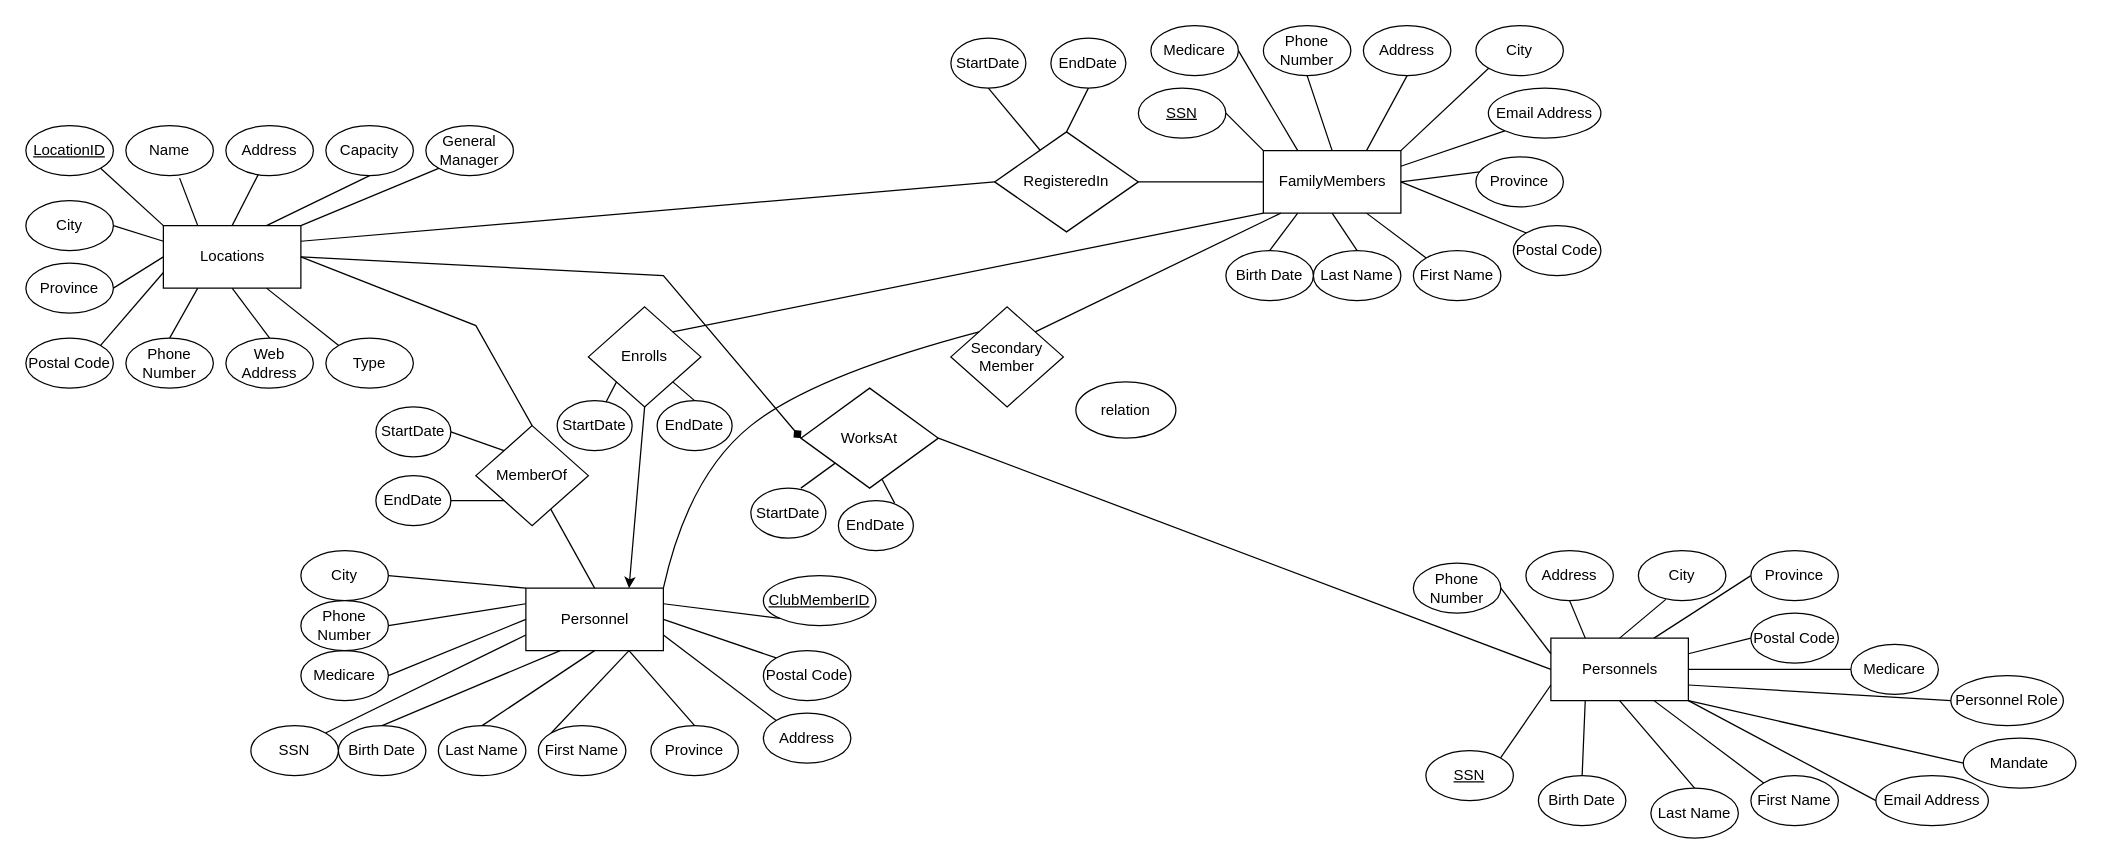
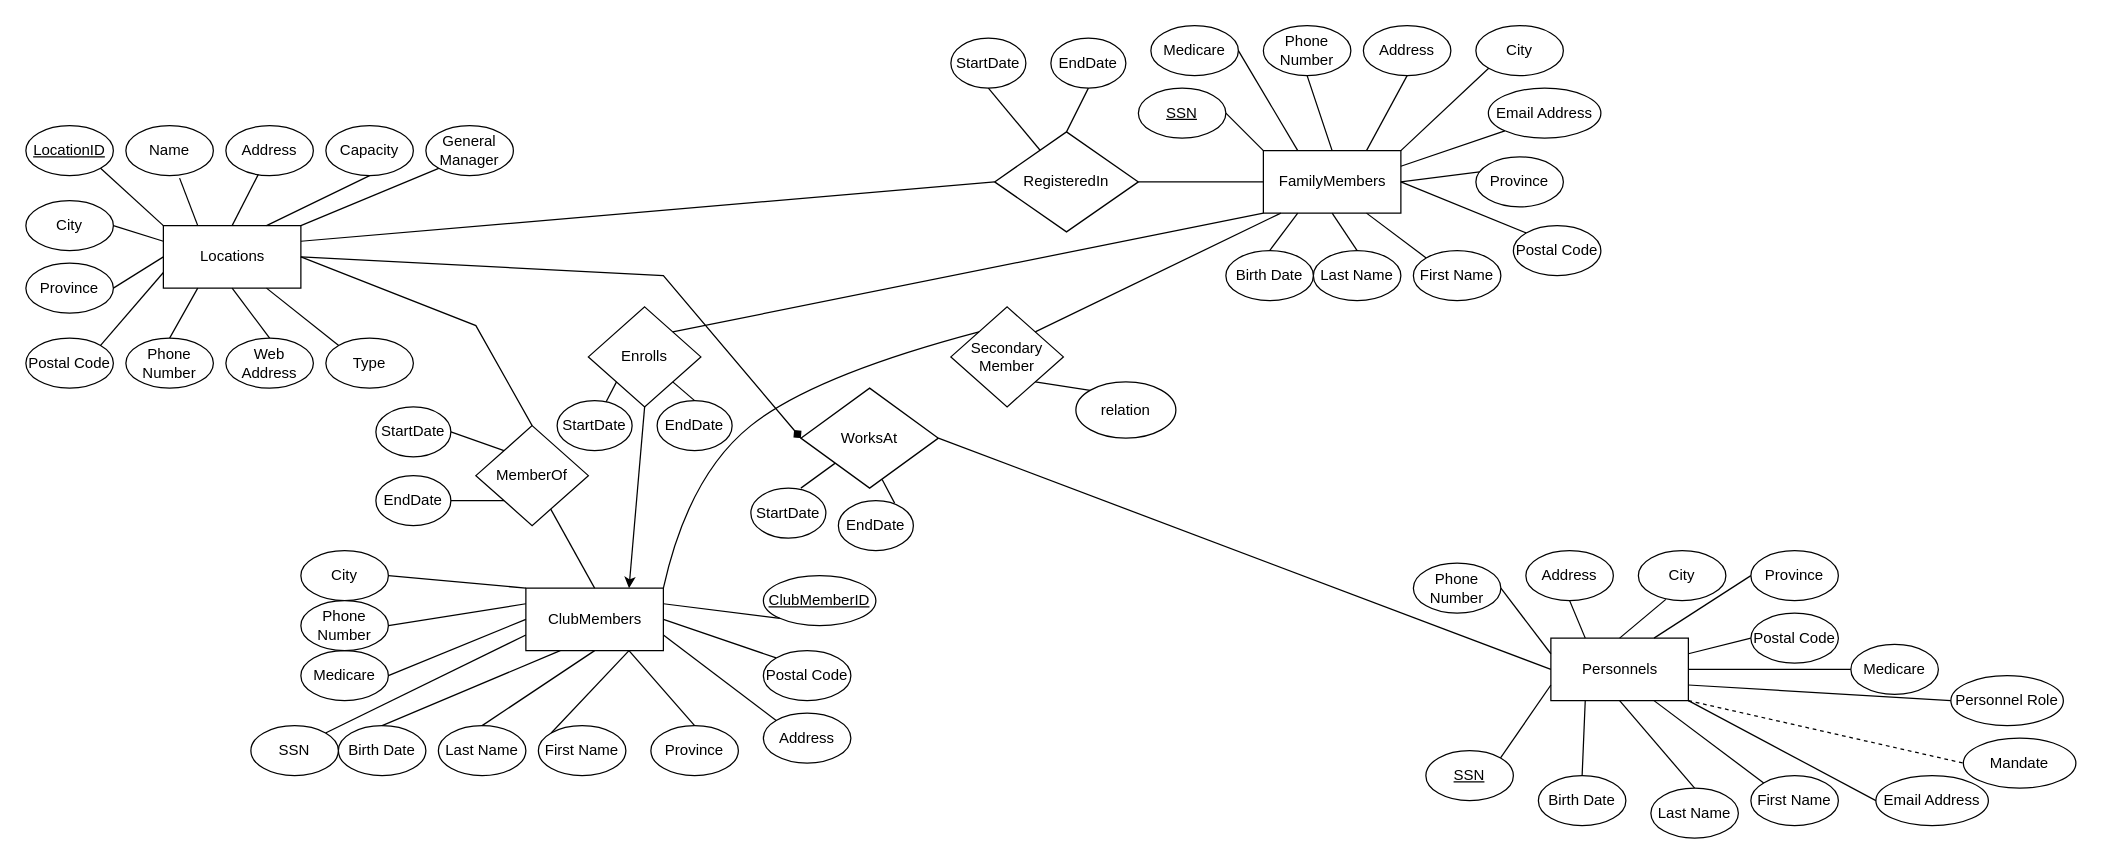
none -> (1062, 386)
(595, 619) -> (595, 619)
(1828, 732) -> (1828, 732)
